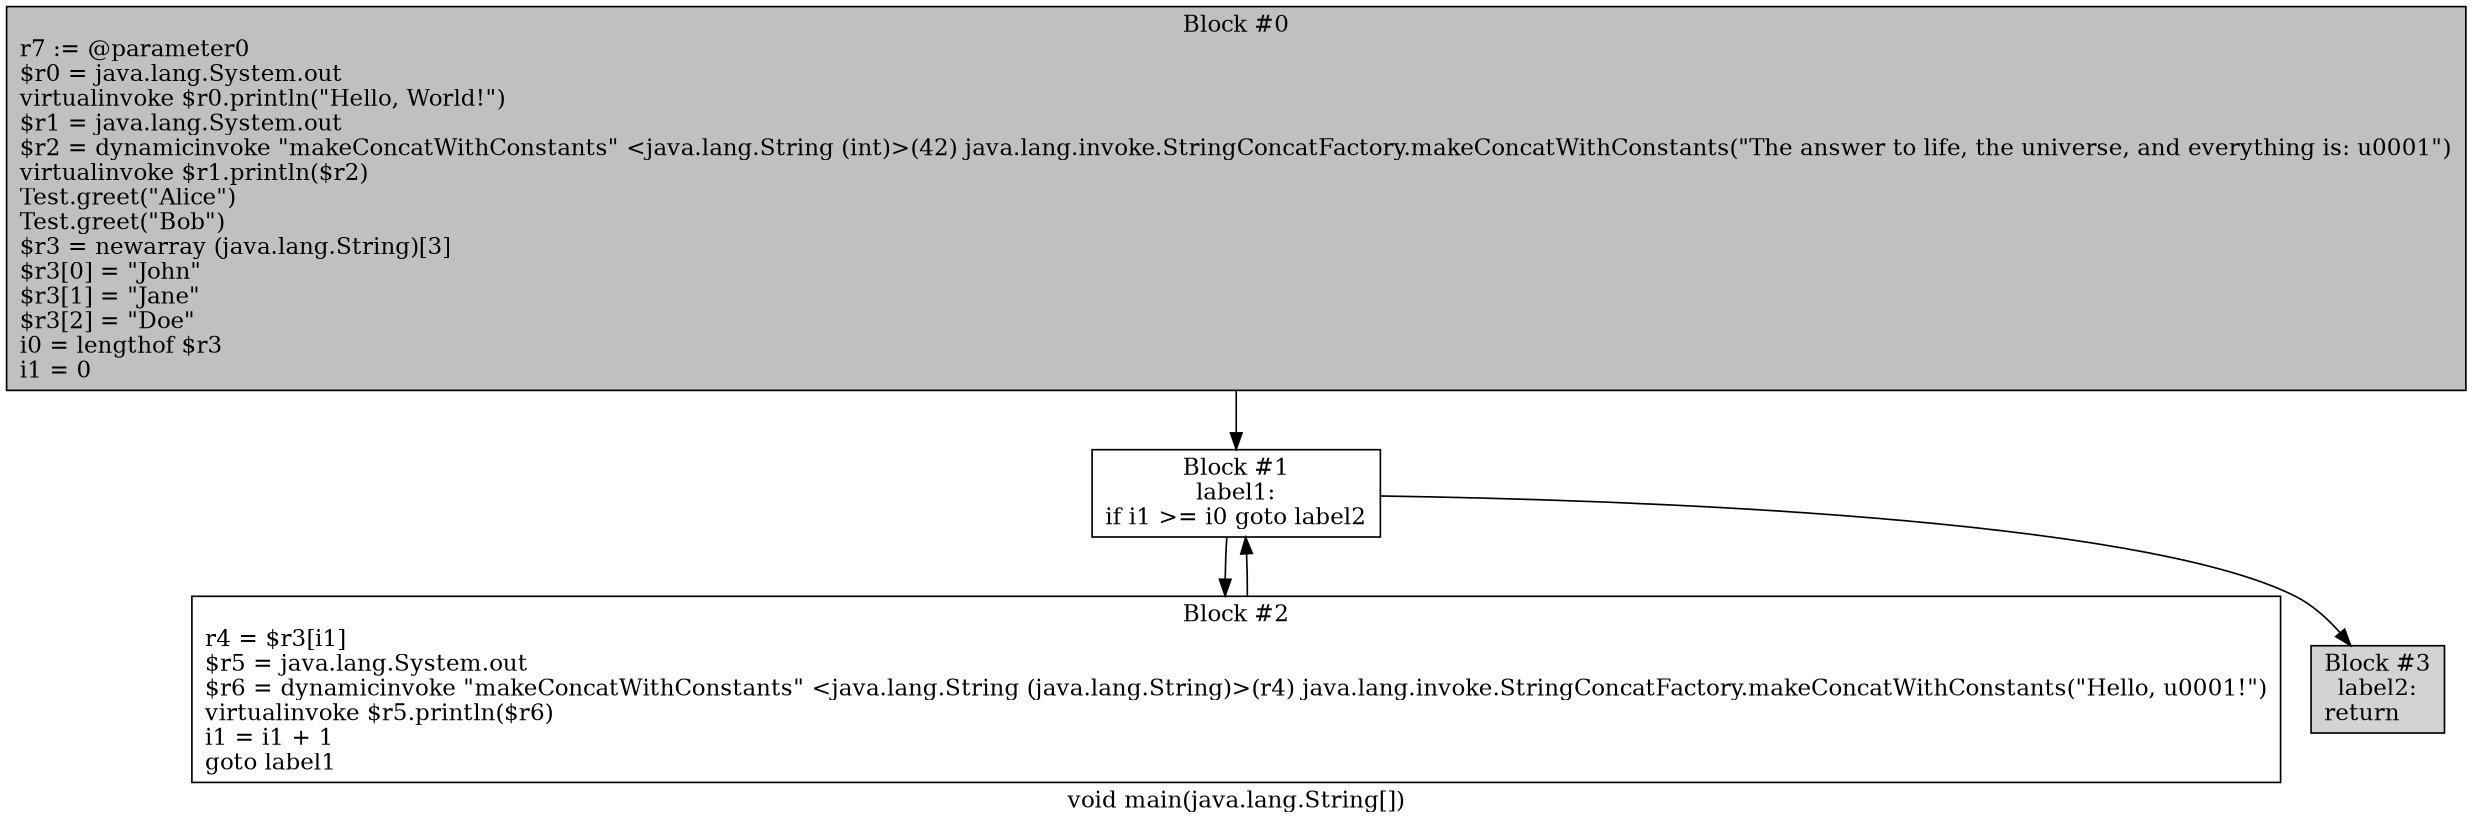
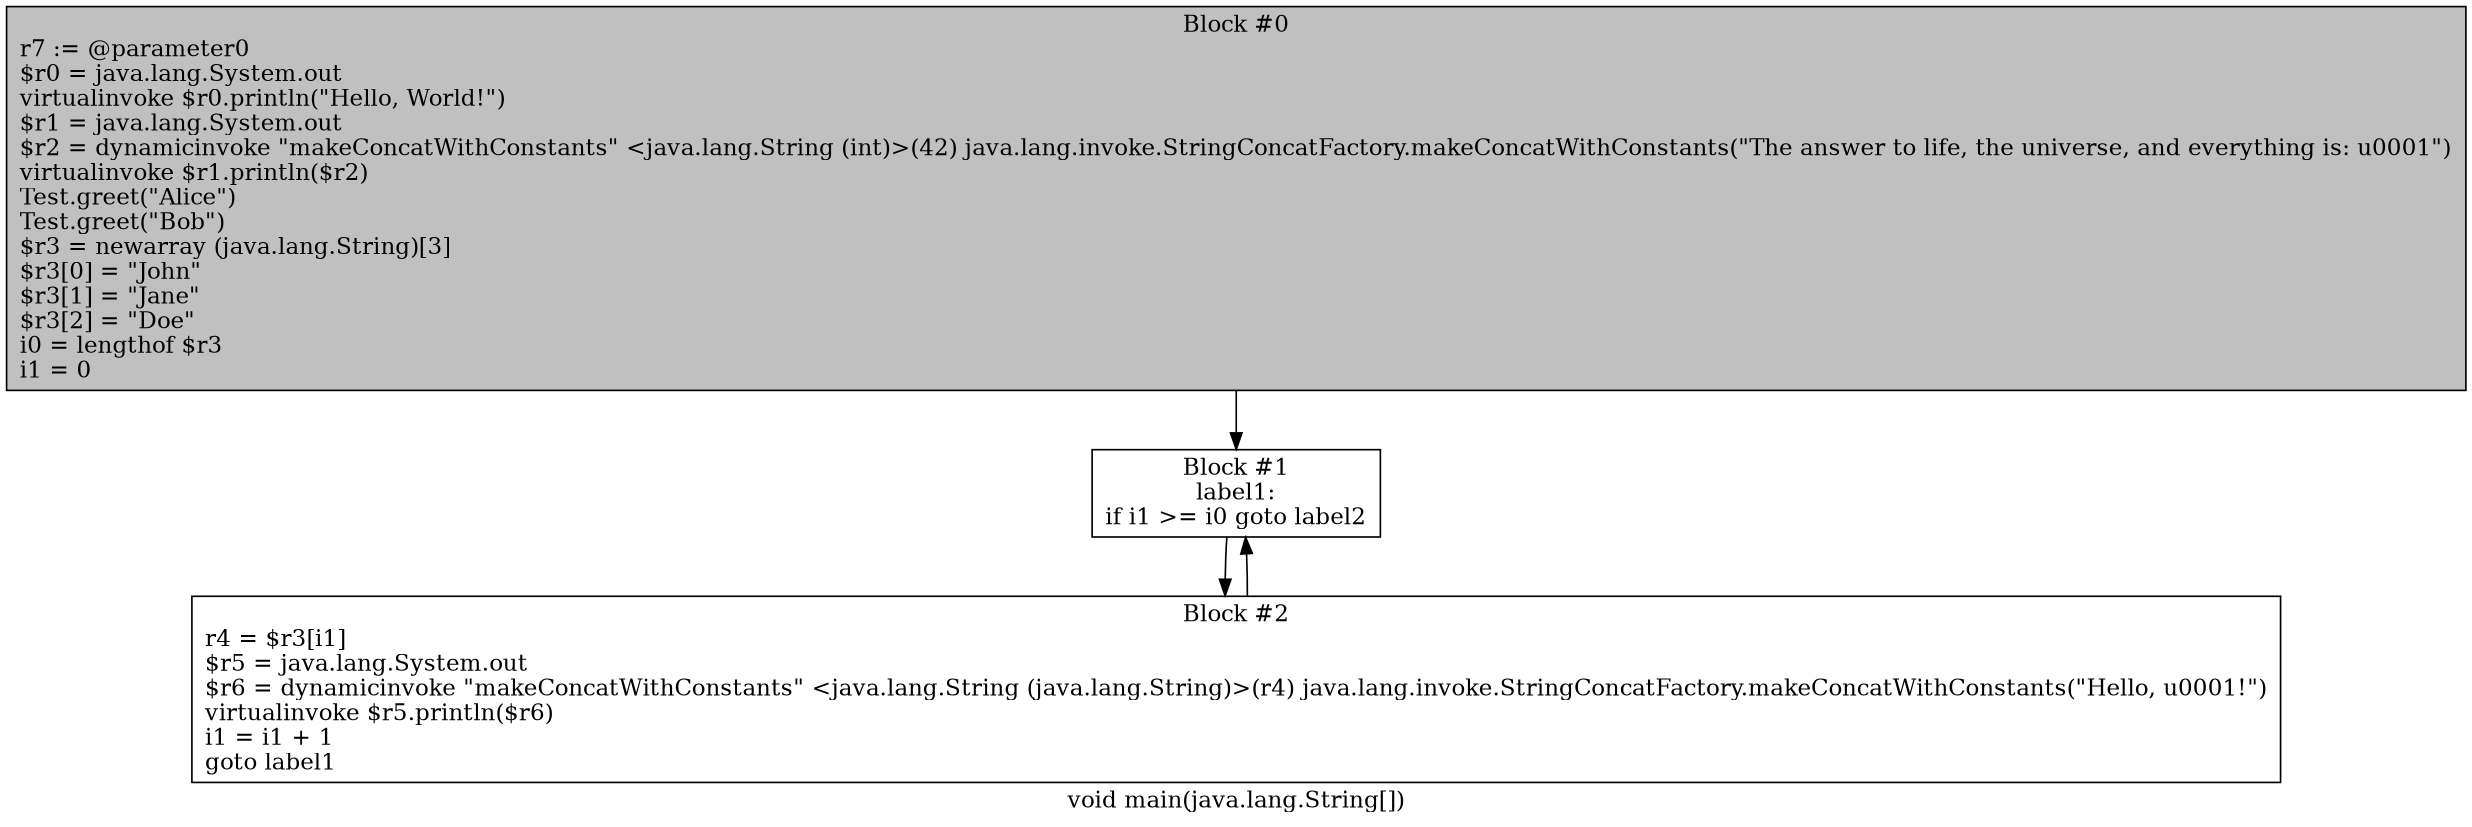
(2378, 689) -> none
